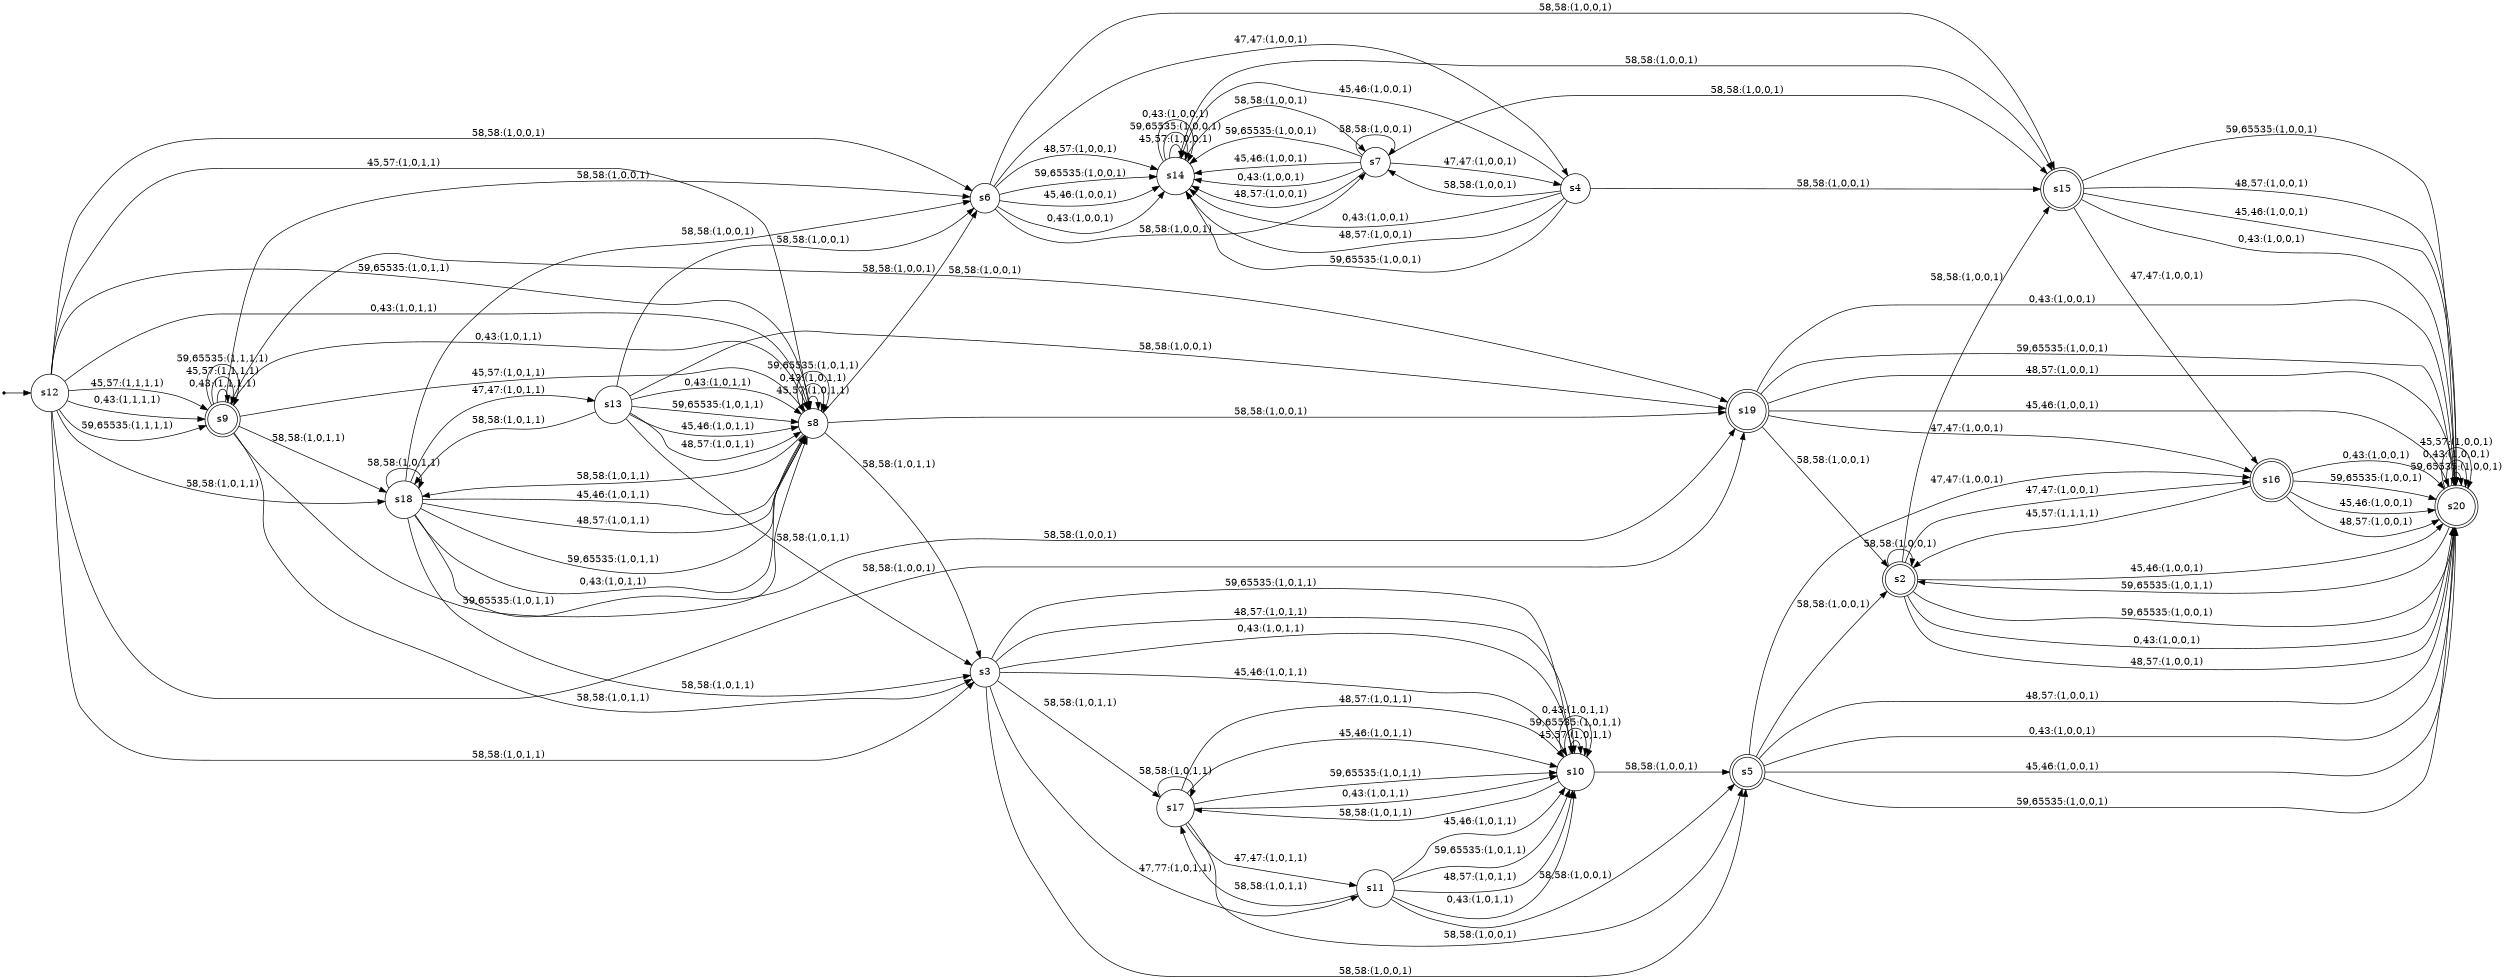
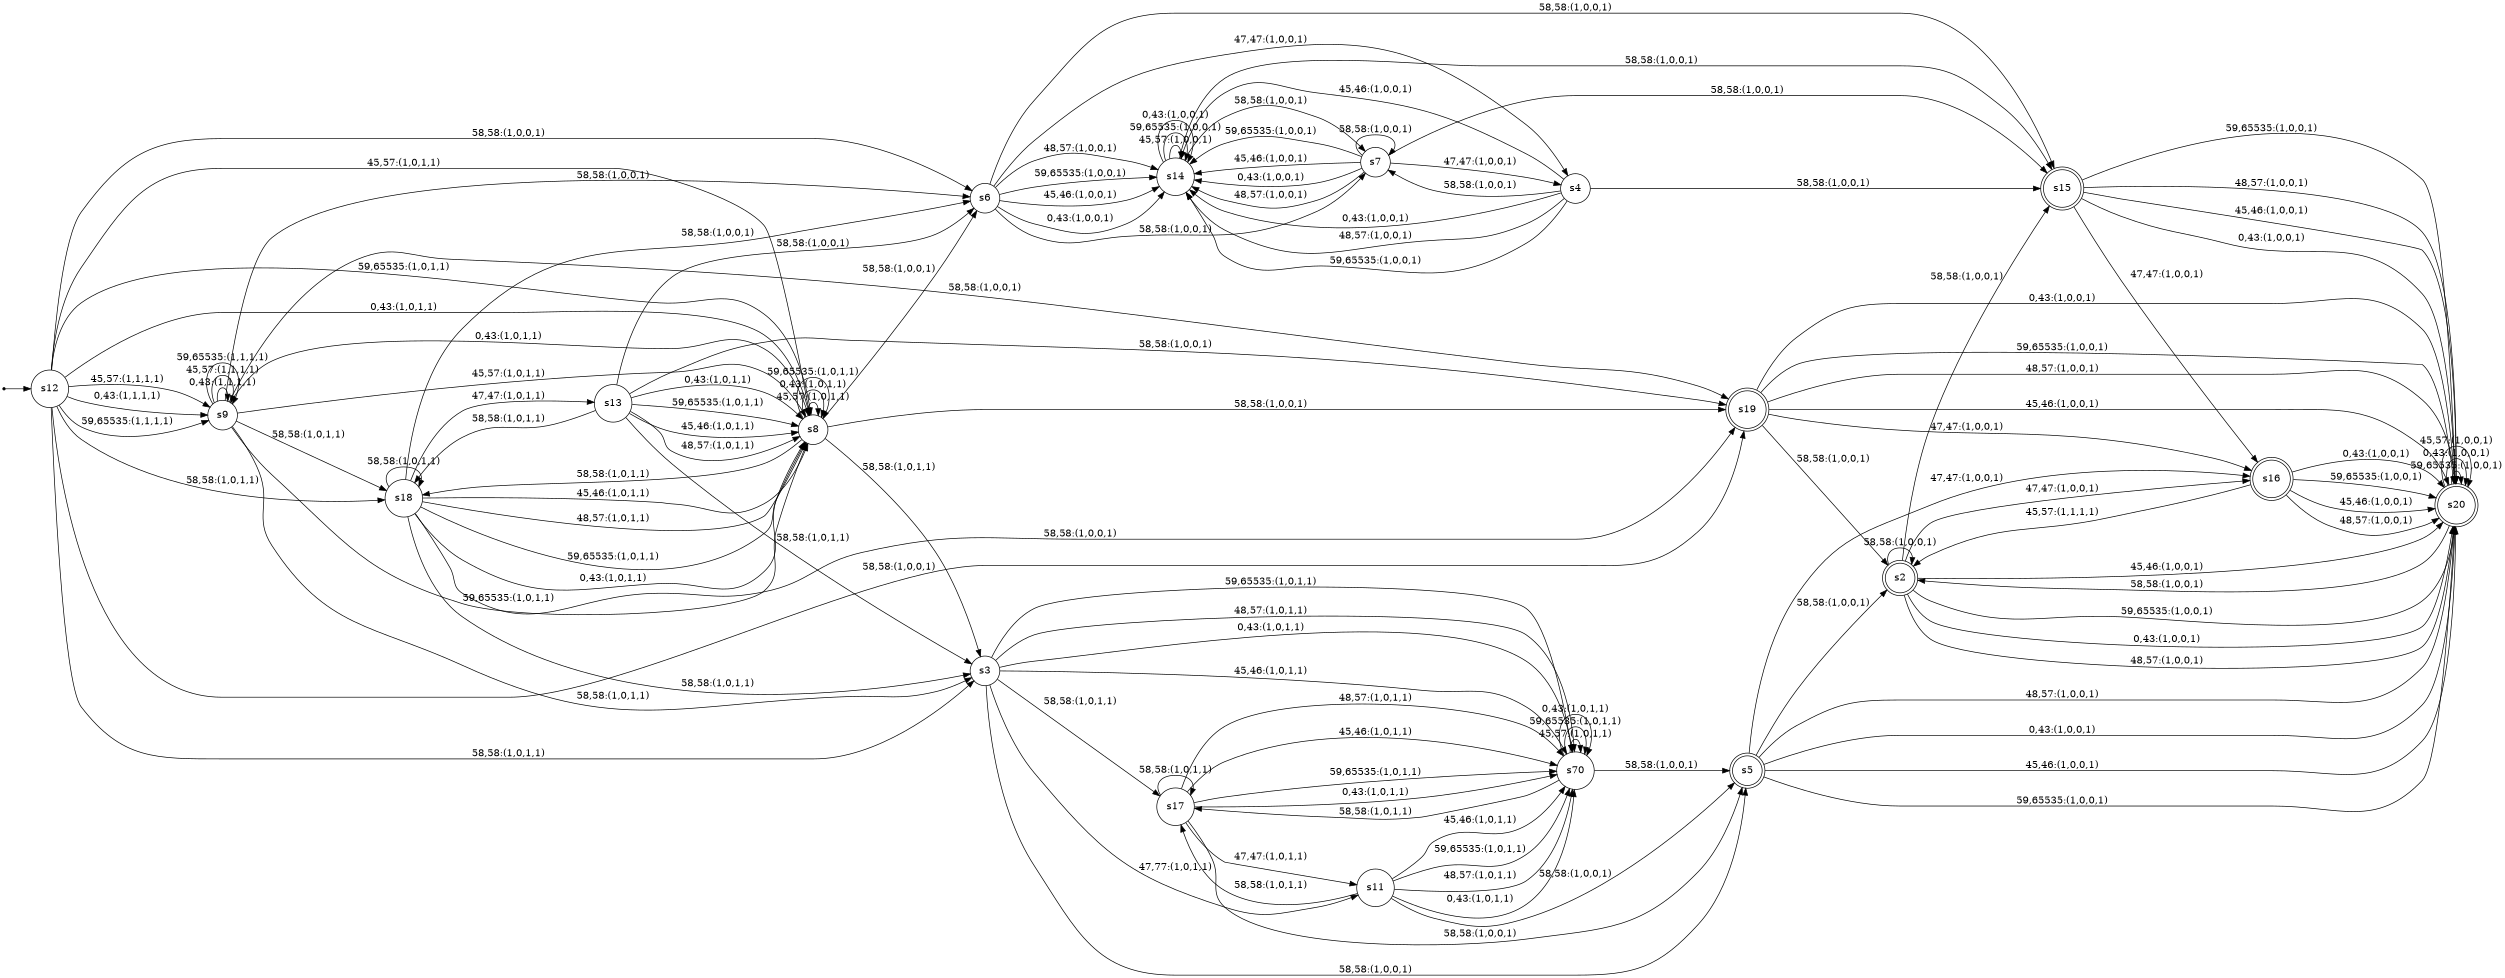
(223, 419) -> (223, 415)
(2167, 586) -> (2167, 585)
(1575, 772) -> (1575, 771)
